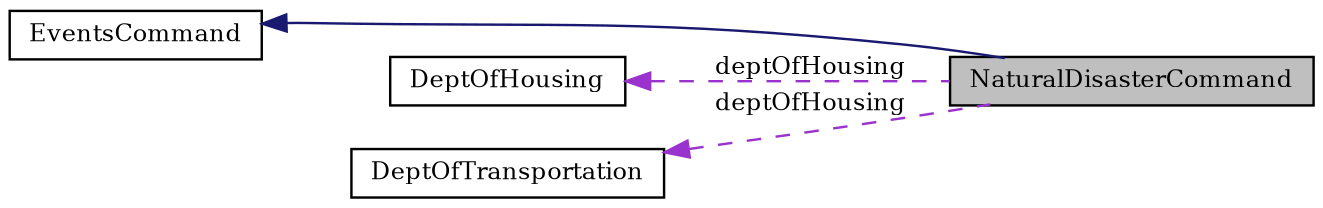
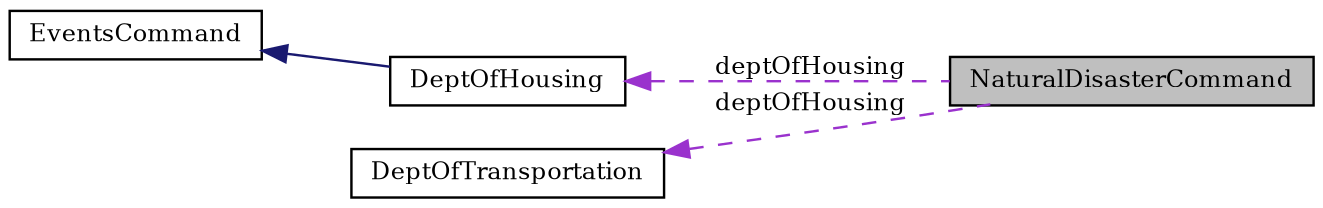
(646, 27) -> (338, 60)
